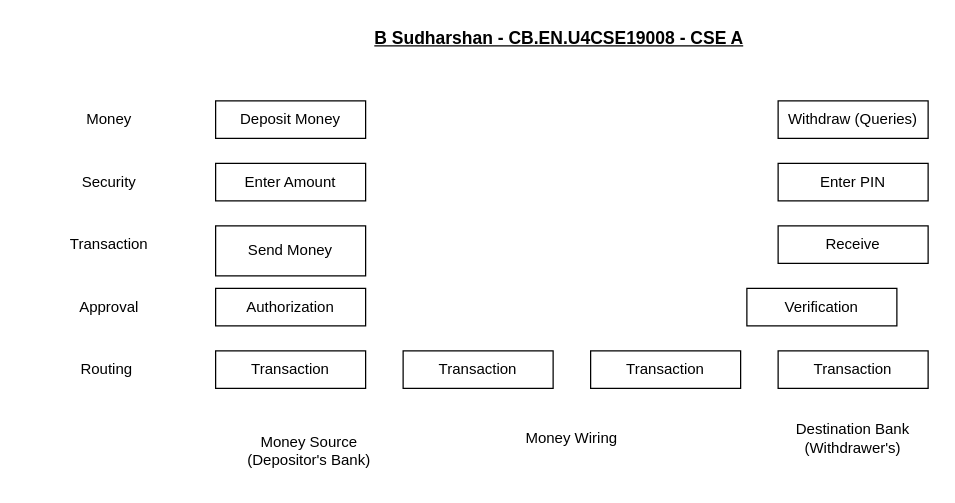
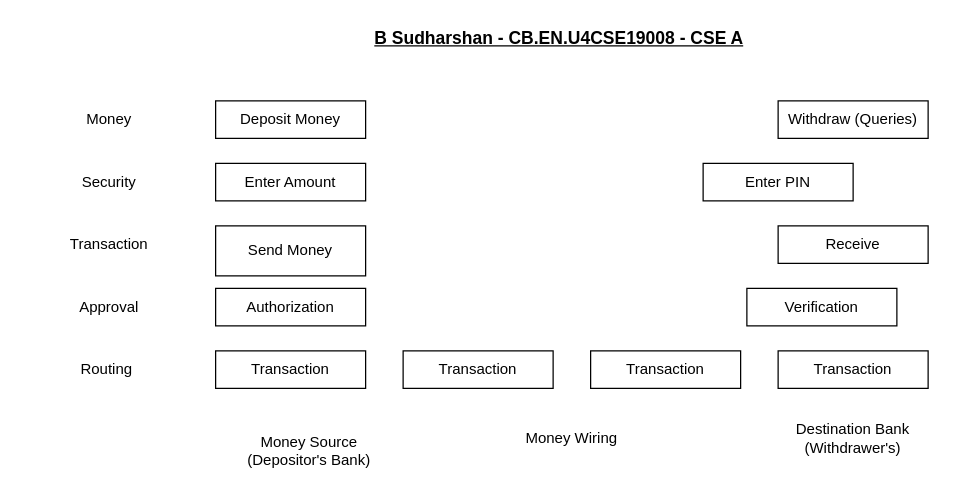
(853, 182) -> (778, 182)
